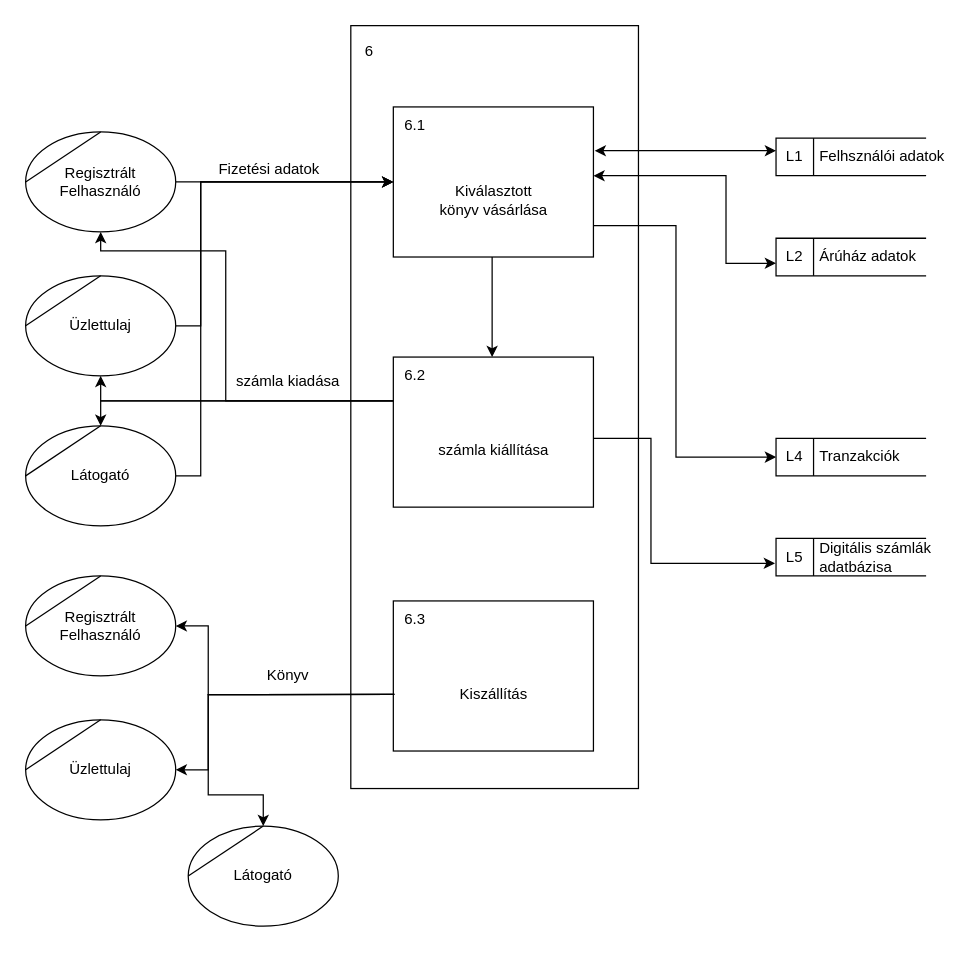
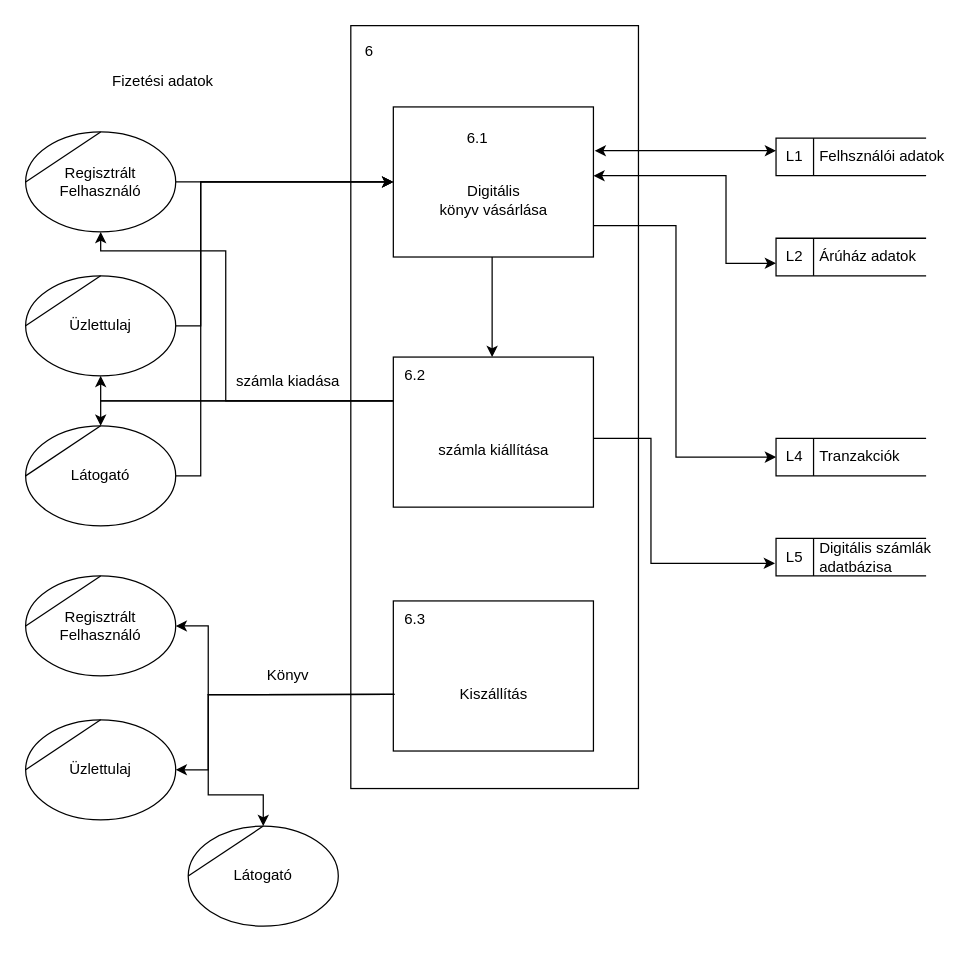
(415, 126) -> (478, 138)
(269, 169) -> (163, 82)
(494, 201) -> (494, 201)
